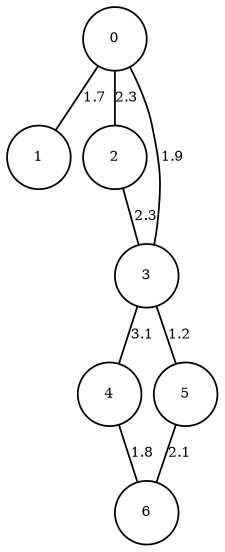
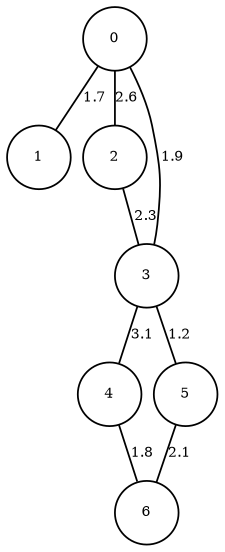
(126, 98) -> (126, 98)
